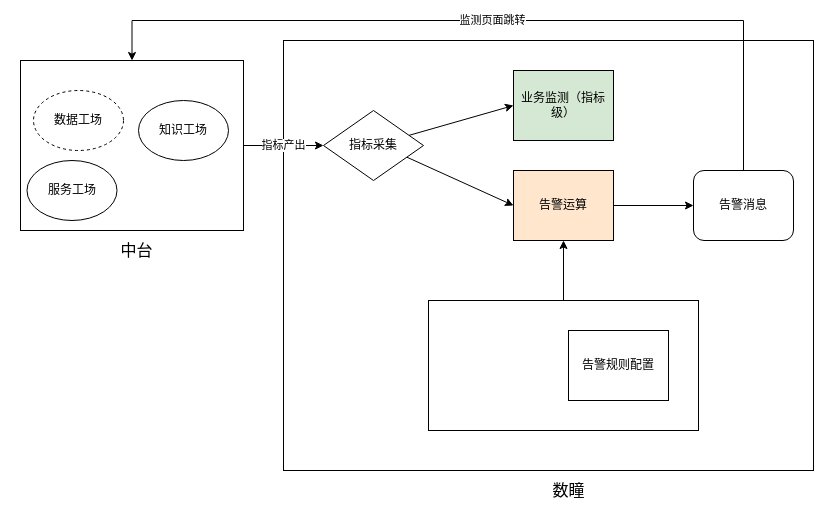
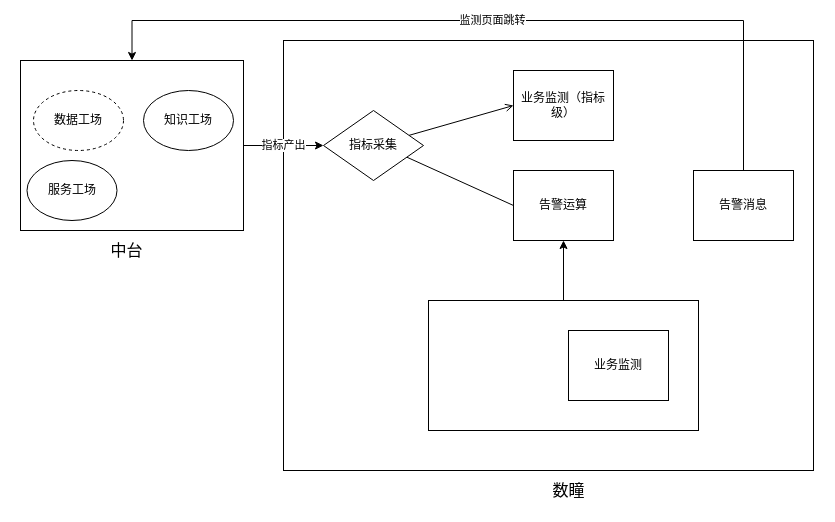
(564, 106) -> (564, 106)
(505, 108) -> (507, 107)
(184, 131) -> (189, 121)
(506, 202) -> (508, 203)
(564, 206) -> (564, 206)
(650, 206) -> none
(744, 206) -> (744, 206)
(137, 251) -> (127, 251)
(619, 366) -> (619, 366)
